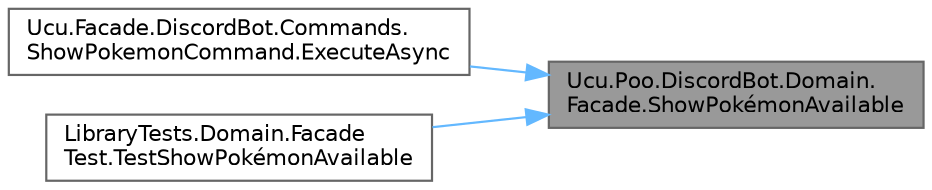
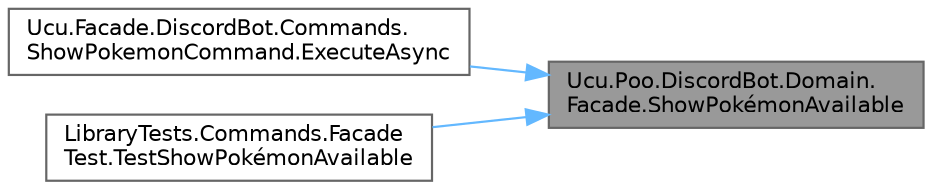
(239, 148) -> (239, 148)
